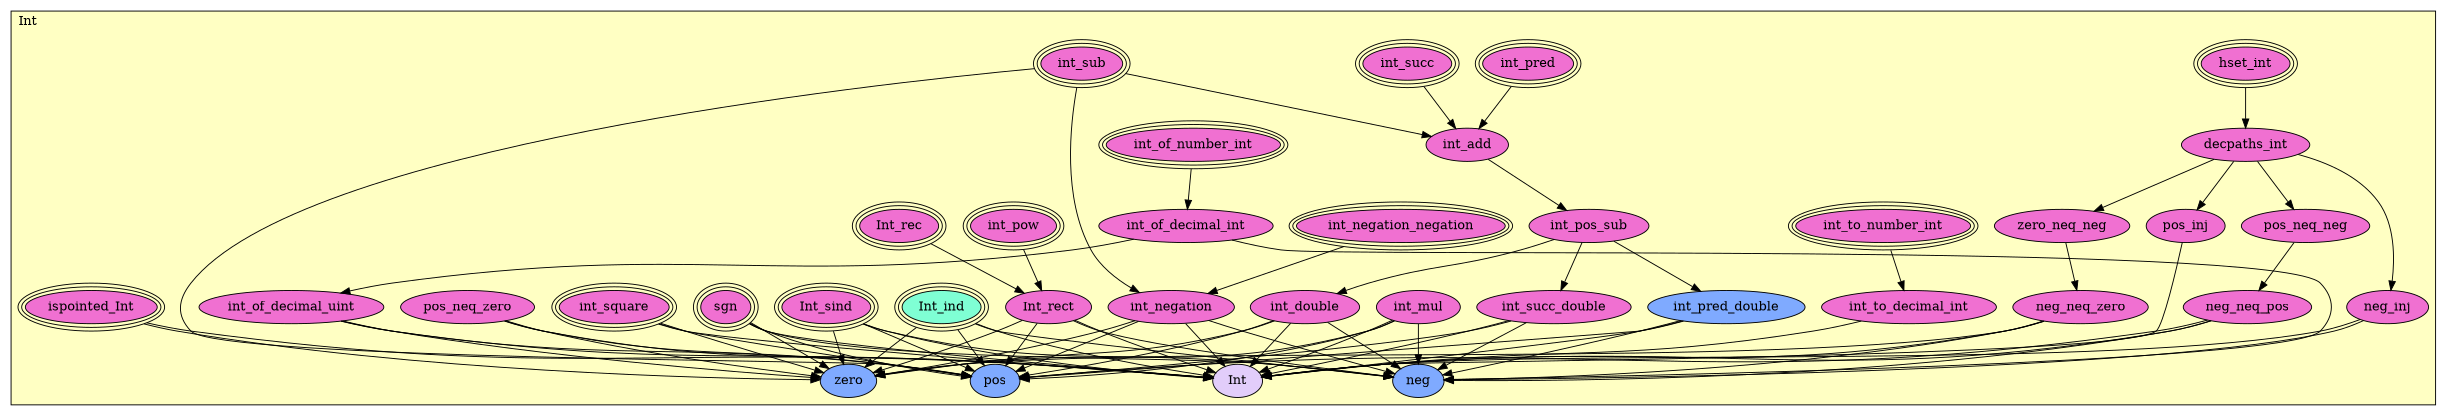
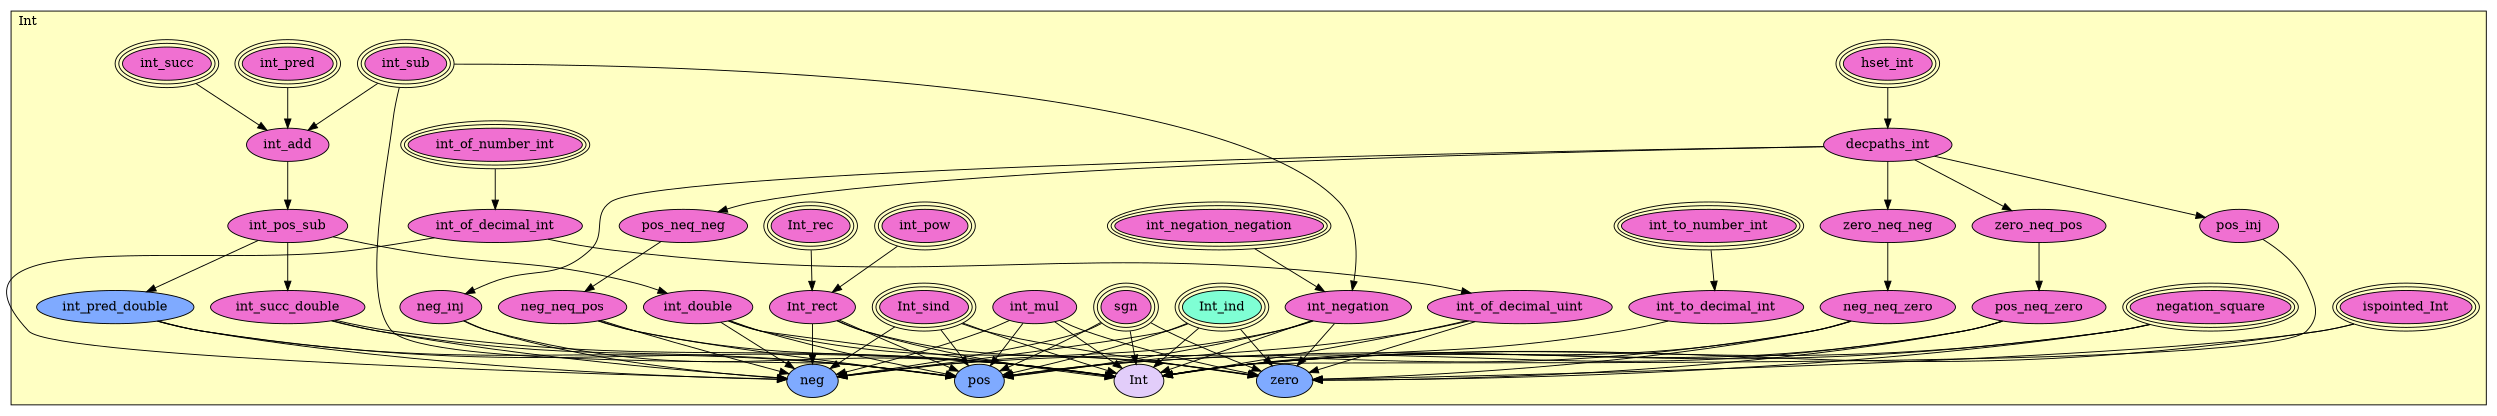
none -> (2039, 226)
(614, 307) -> (2211, 307)
